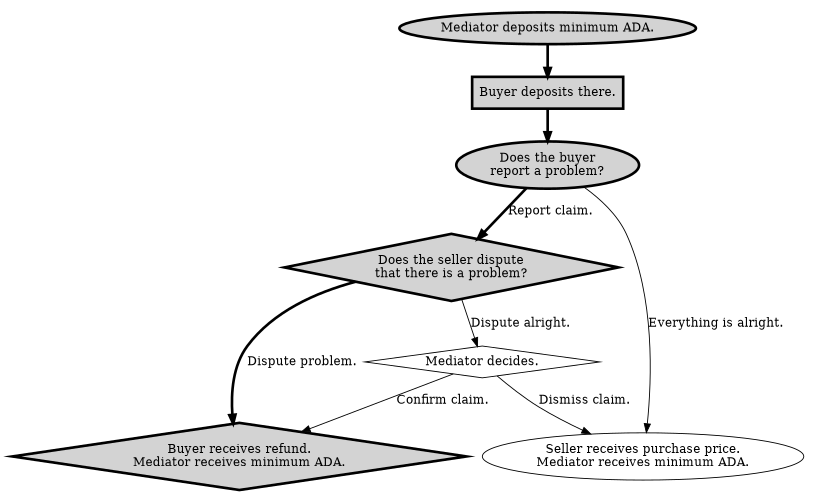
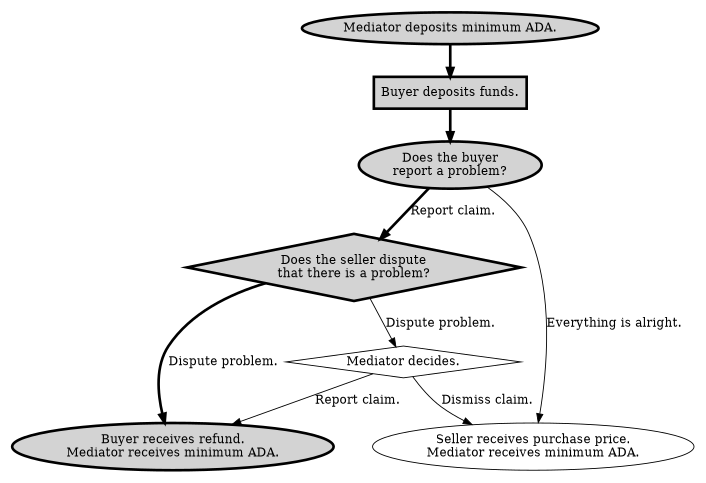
(548, 93) -> (450, 93)
(521, 324) -> (441, 324)
(443, 400) -> (358, 400)
(239, 456) -> (173, 447)
